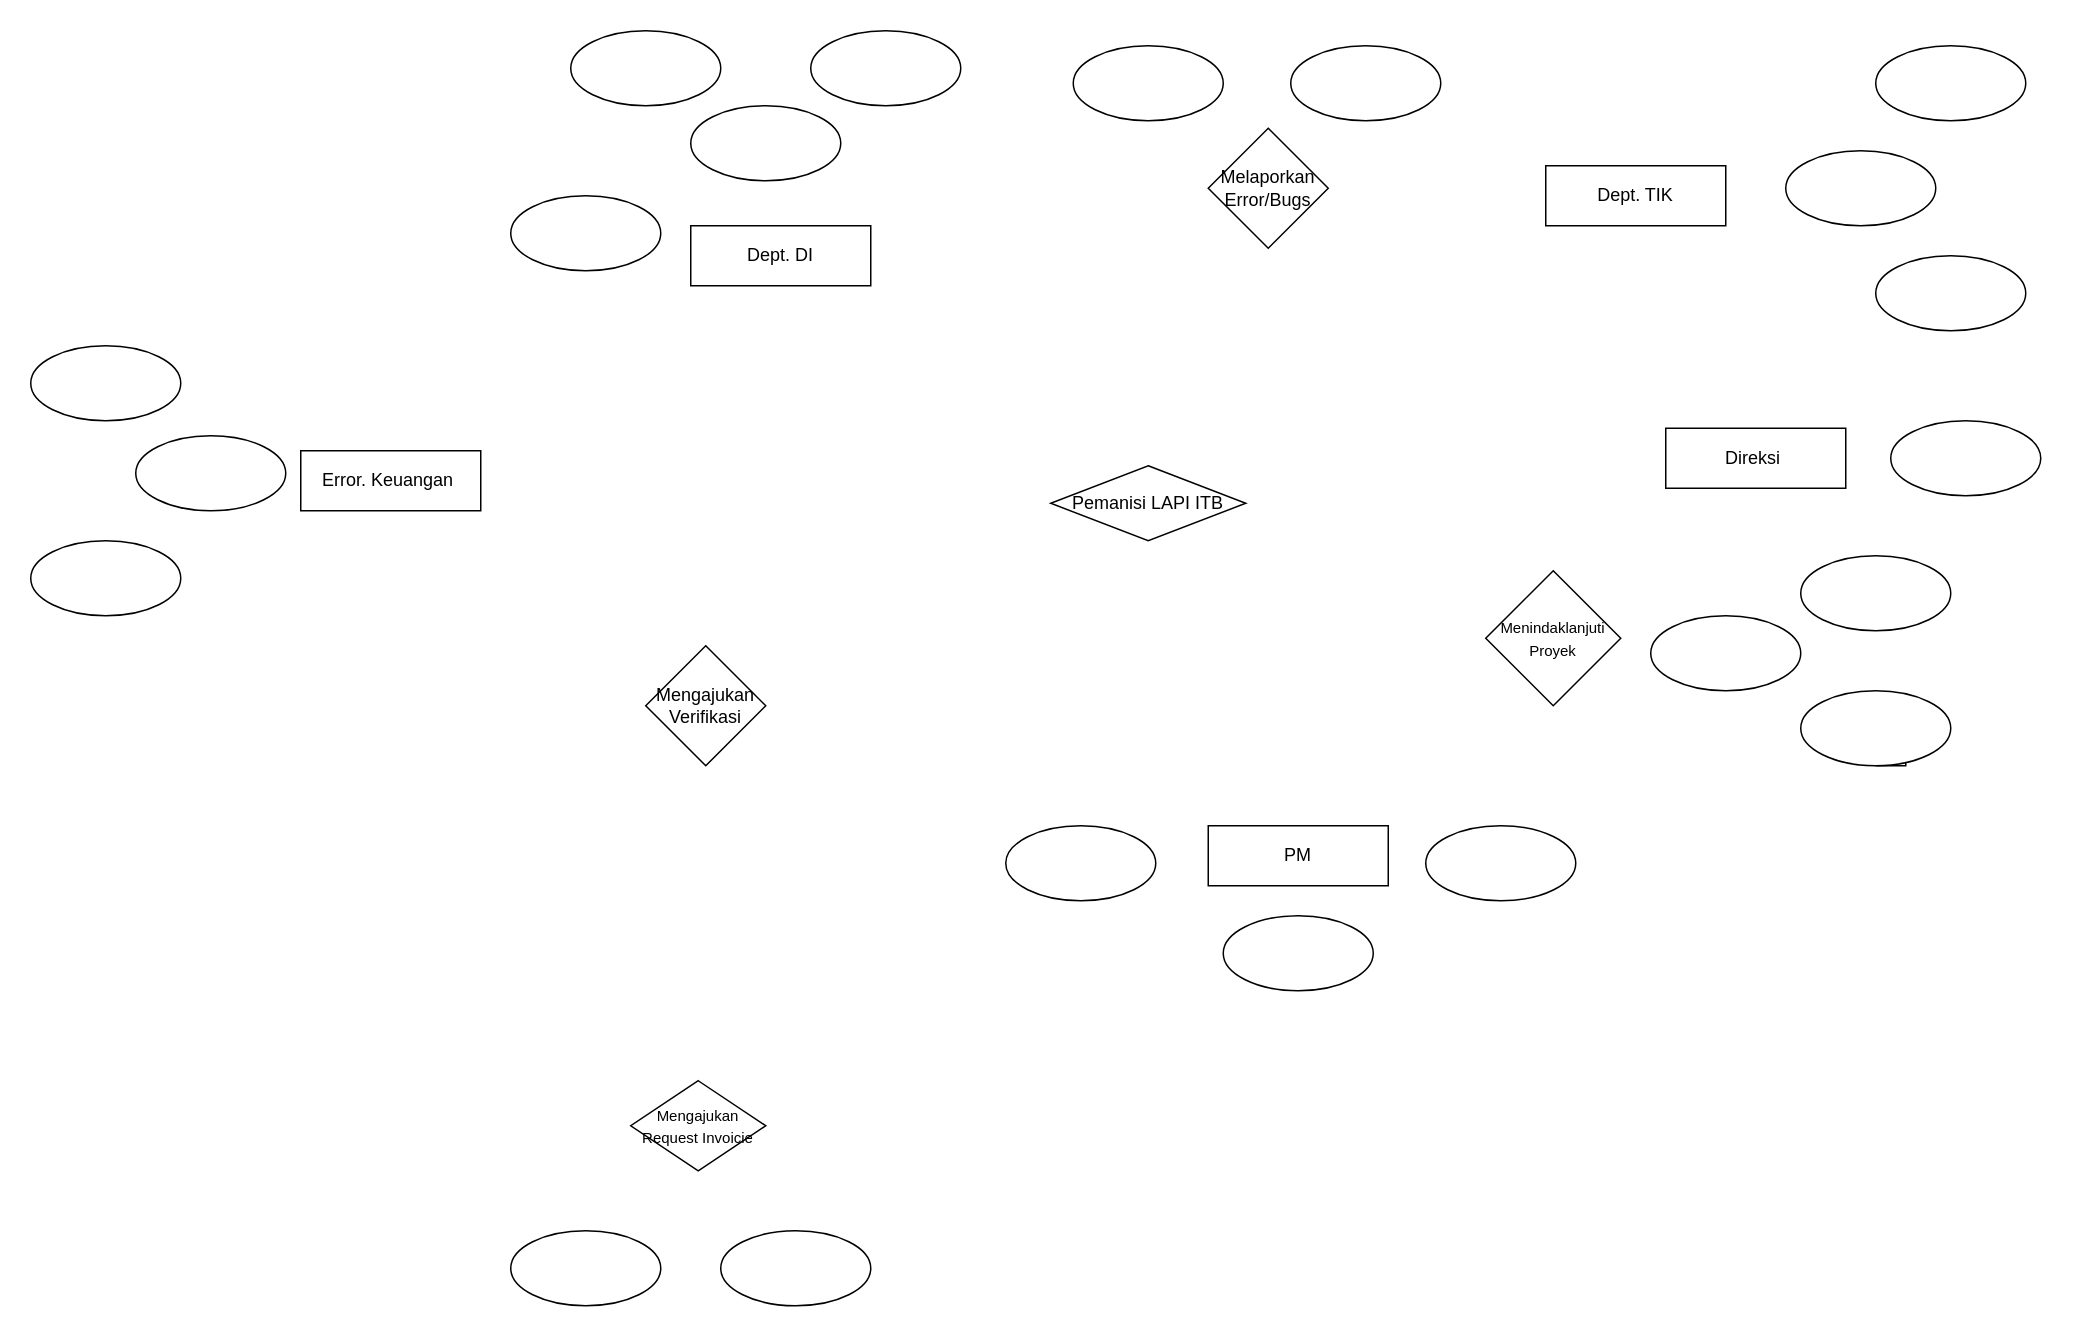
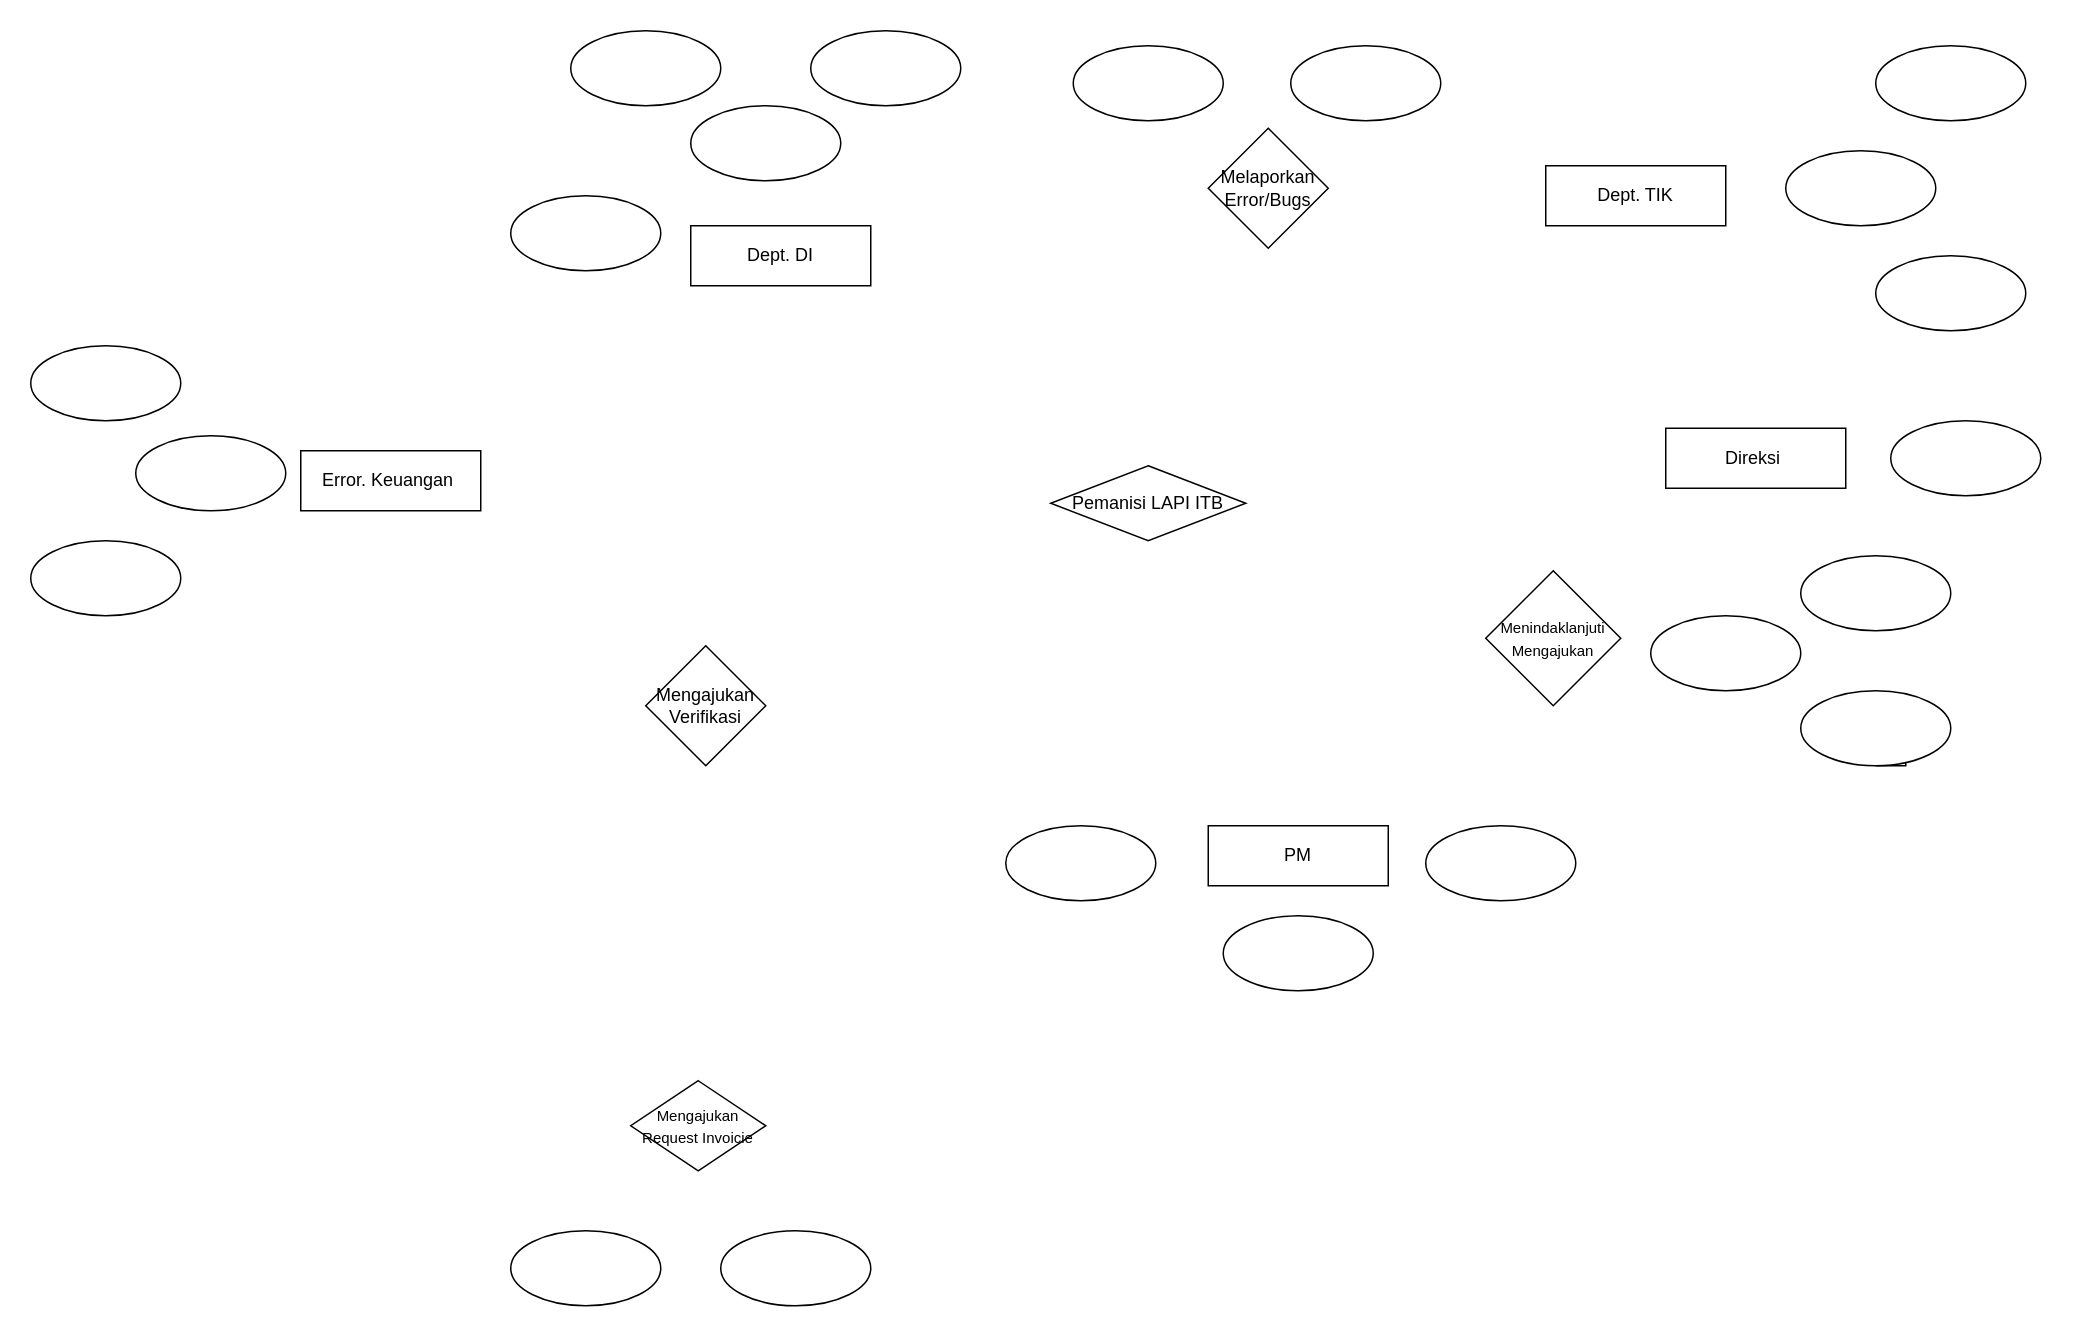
(1553, 638) -> (1553, 638)
